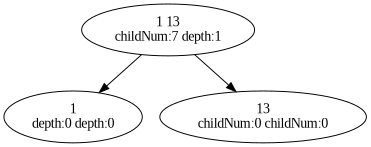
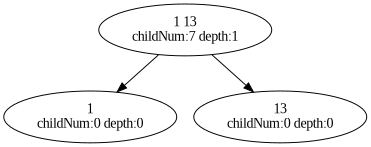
(73, 117) -> (90, 117)
(263, 117) -> (280, 117)
